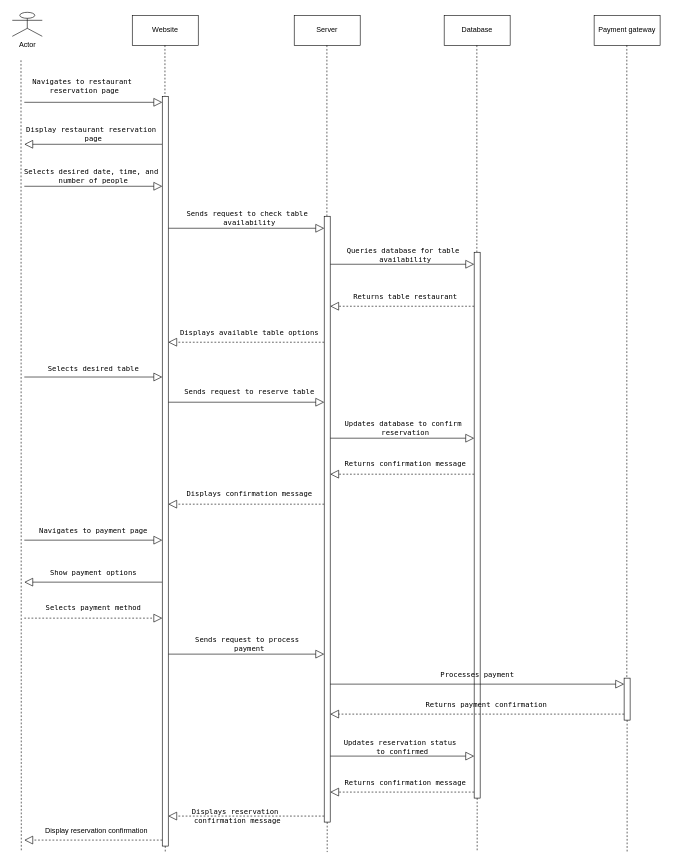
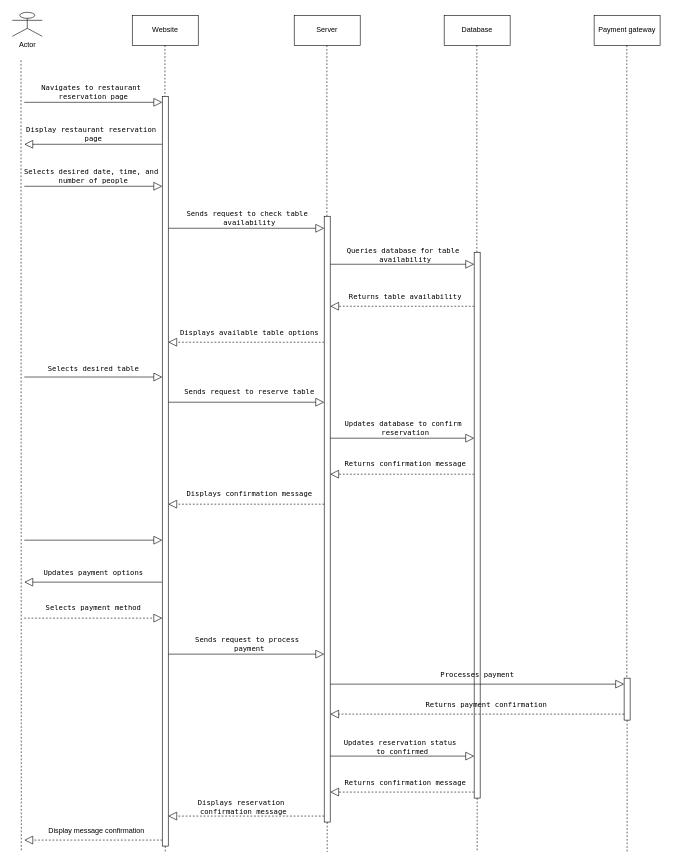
(84, 86) -> (93, 92)
(406, 297) -> (406, 297)
(93, 531) -> none
(94, 573) -> (94, 573)
(237, 816) -> (243, 807)
(97, 831) -> (97, 831)
